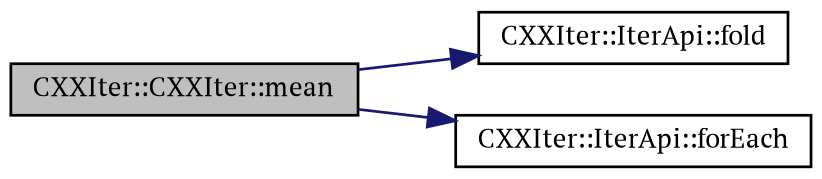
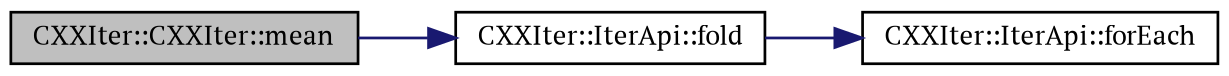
(393, 113) -> (800, 38)
